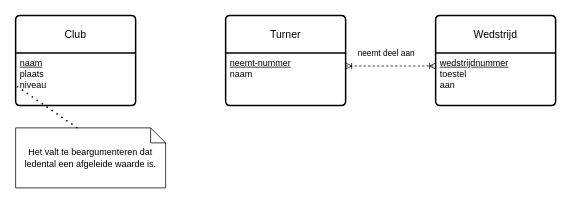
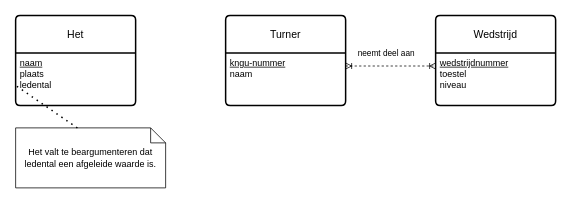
(75, 34) -> (75, 34)
(260, 69) -> (258, 69)
(34, 74) -> (38, 74)
(477, 74) -> (477, 74)
